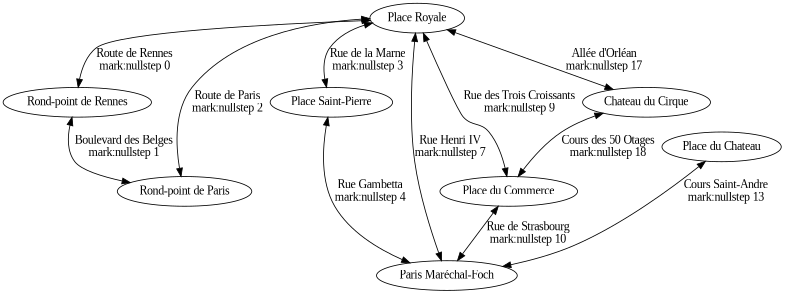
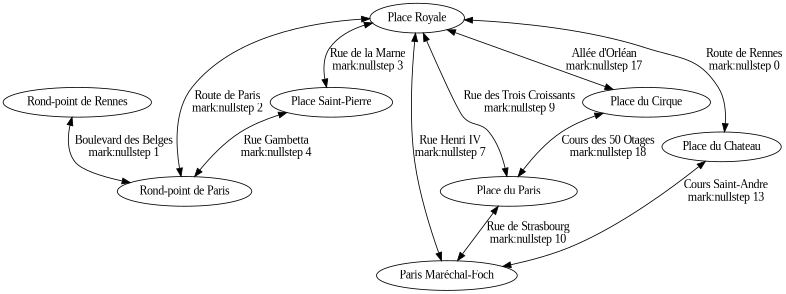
(210, 29) -> (620, 41)
(647, 102) -> (647, 102)
(509, 191) -> (509, 191)
(336, 208) -> (235, 136)
